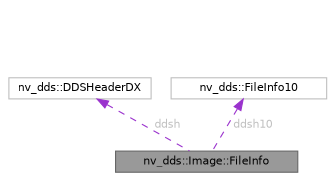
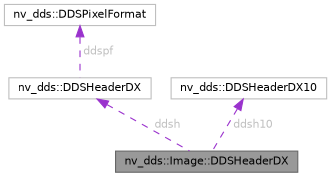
none -> (80, 15)
(249, 88) -> (249, 88)
(207, 162) -> (207, 162)
